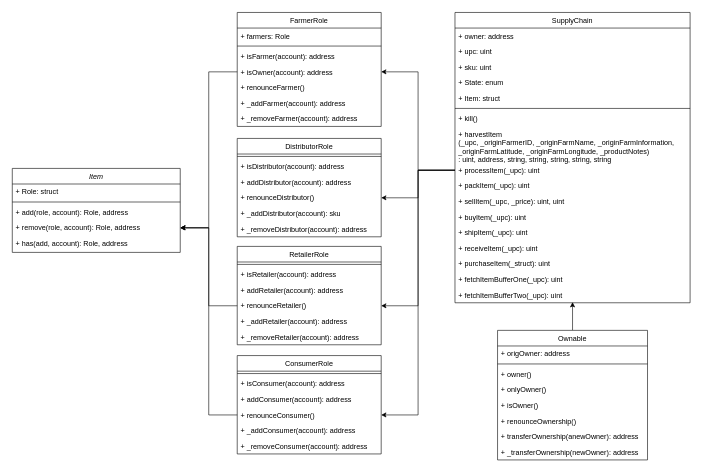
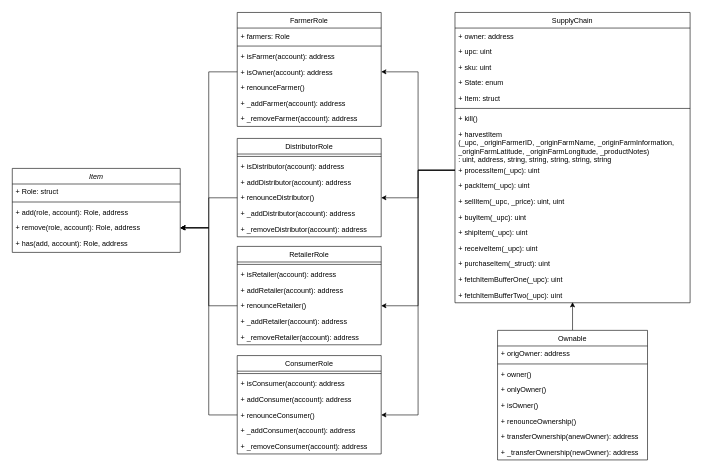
none -> (223, 198)
(299, 214) -> (307, 214)
